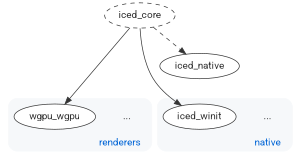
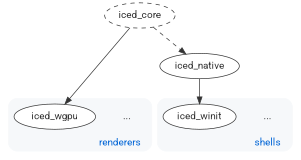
(149, 70) -> (200, 88)
(55, 117) -> (55, 117)
(271, 143) -> (271, 143)
